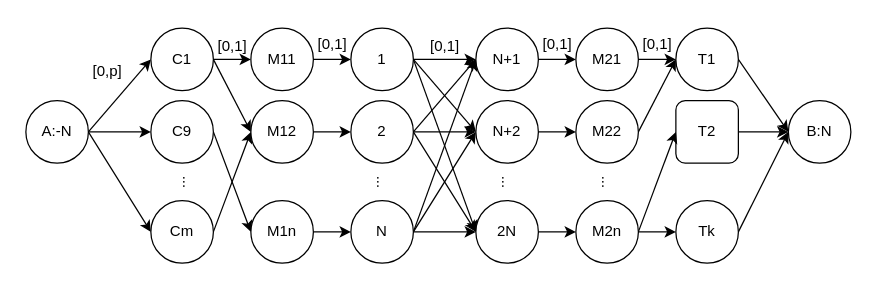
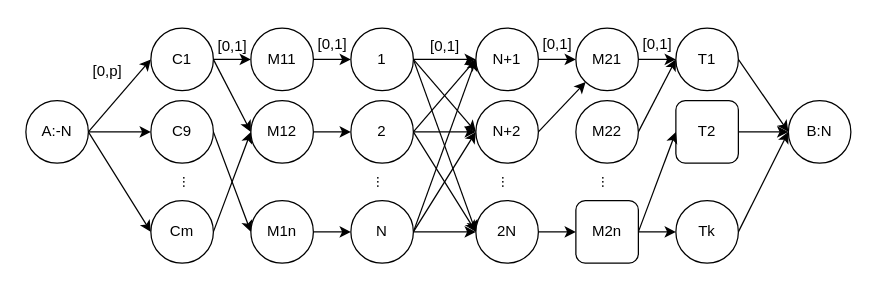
(552, 132) -> (559, 110)
(607, 232) -> (607, 232)
